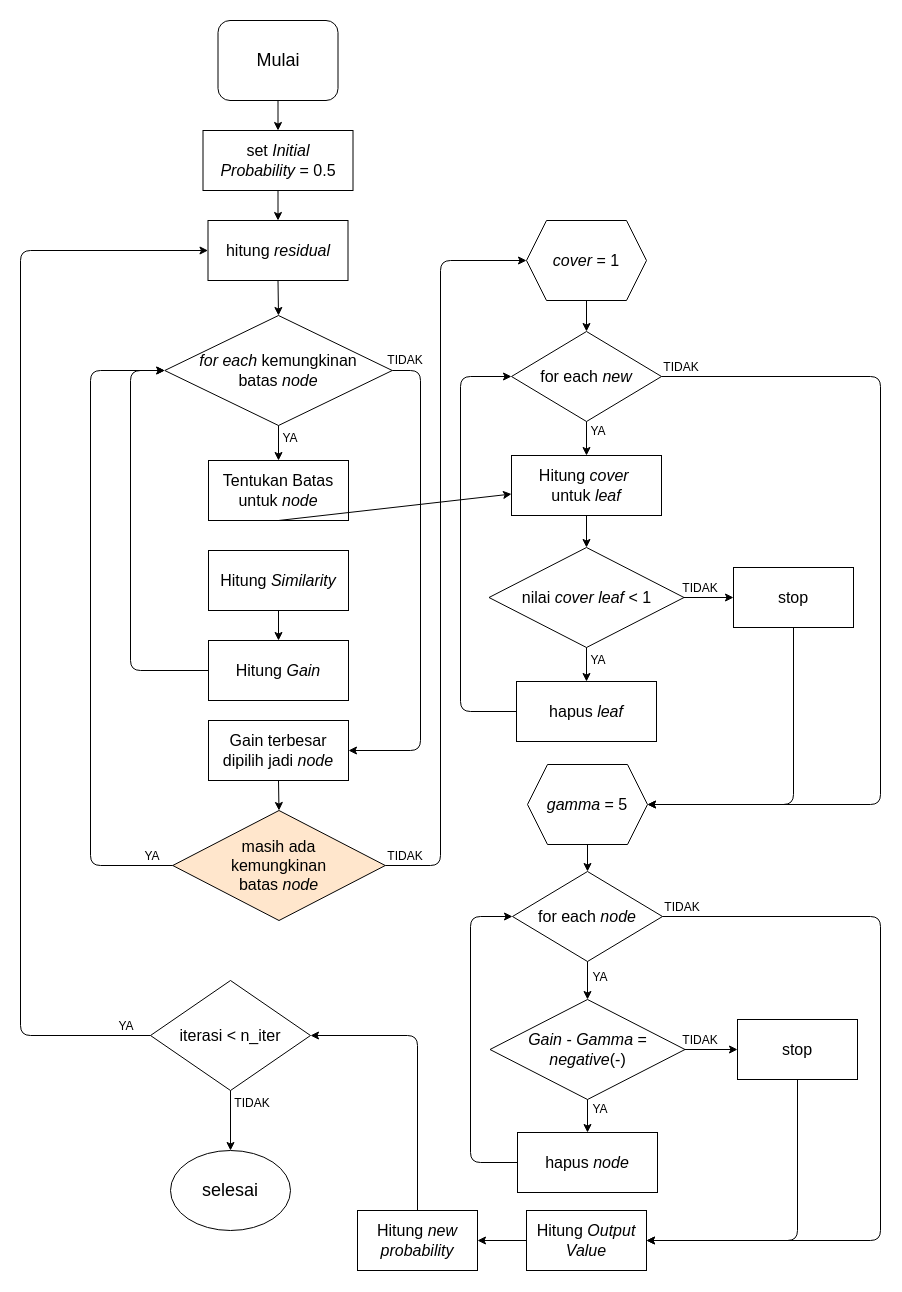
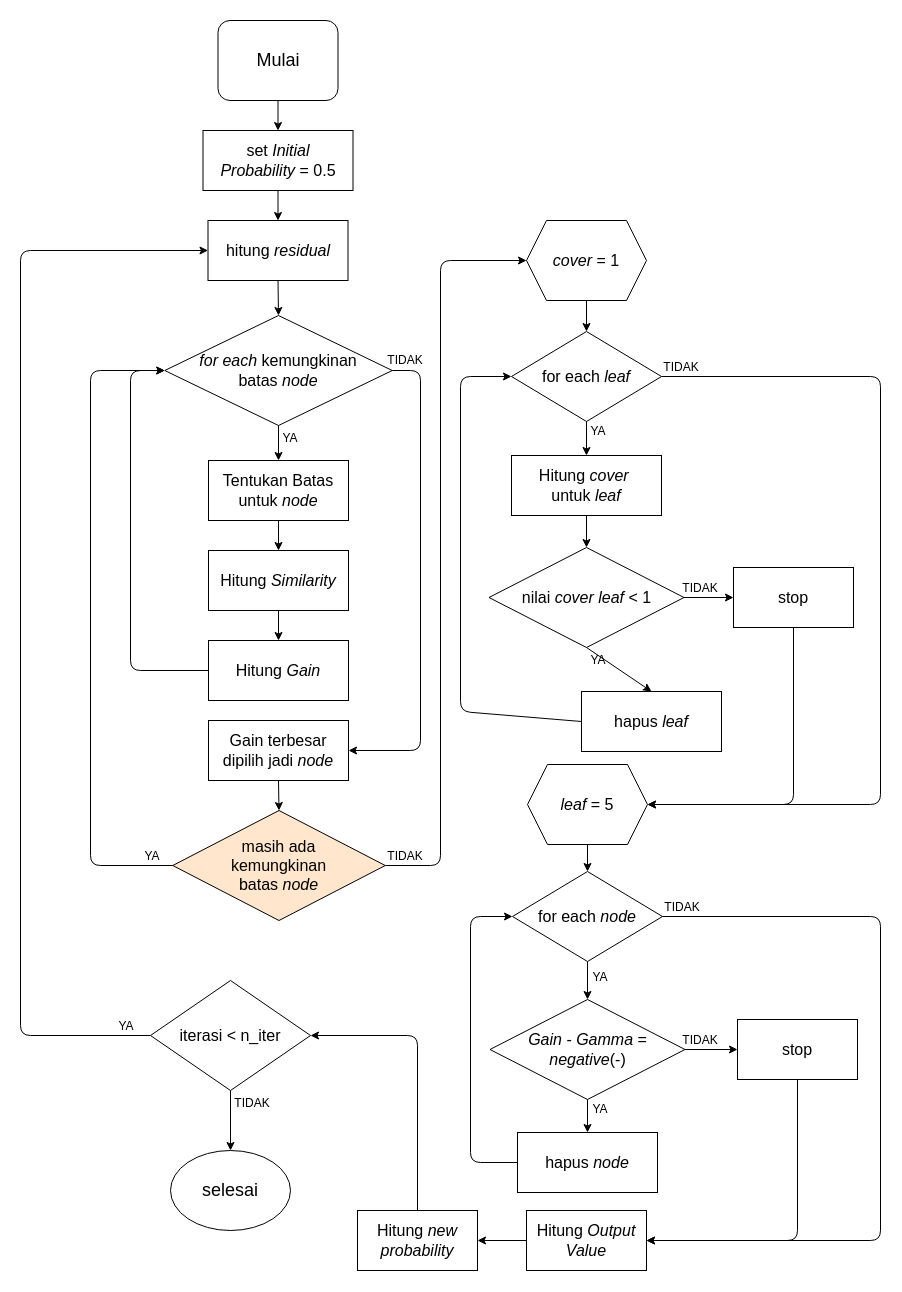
(587, 377) -> (587, 377)
(392, 508) -> (279, 532)
(587, 712) -> (652, 722)
(588, 805) -> (588, 805)
